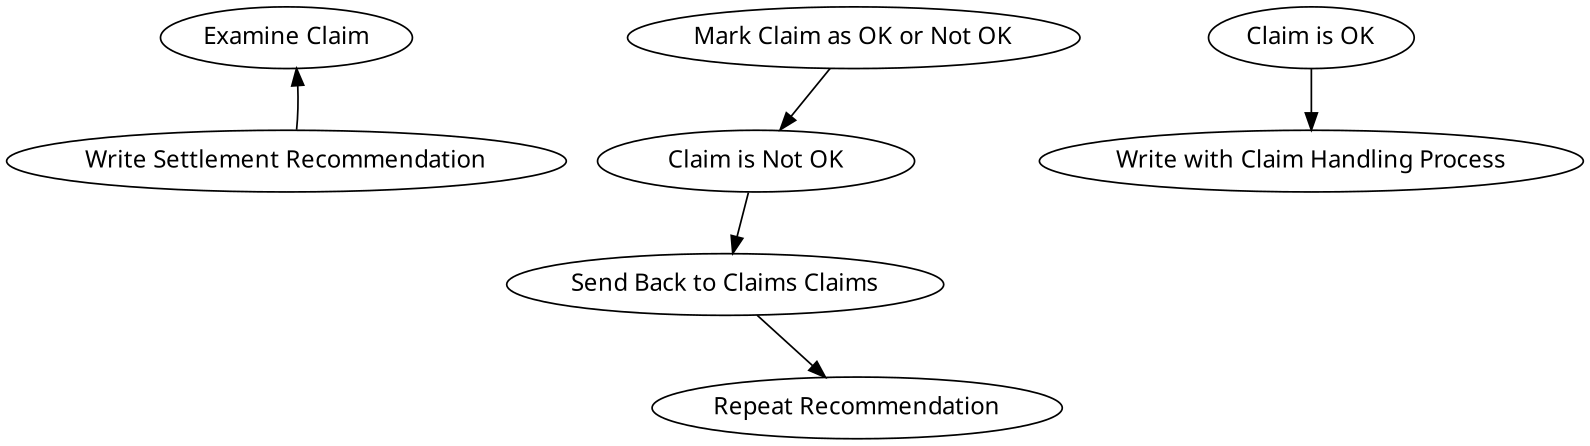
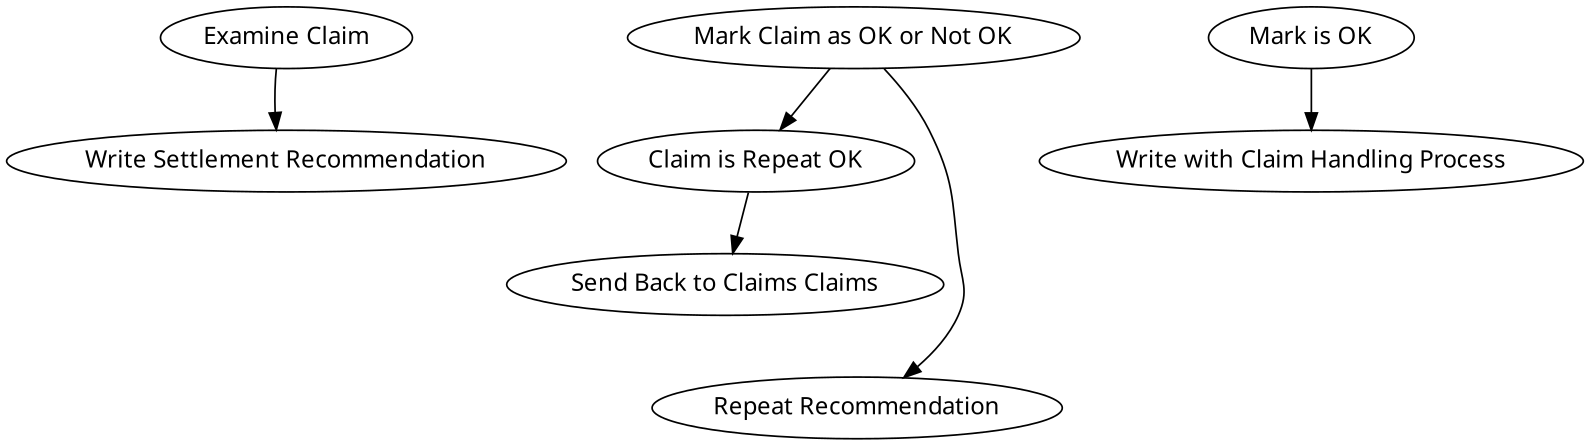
(1311, 38) -> (1311, 38)
(298, 108) -> (275, 90)
(756, 161) -> (756, 161)
(785, 341) -> (954, 216)
